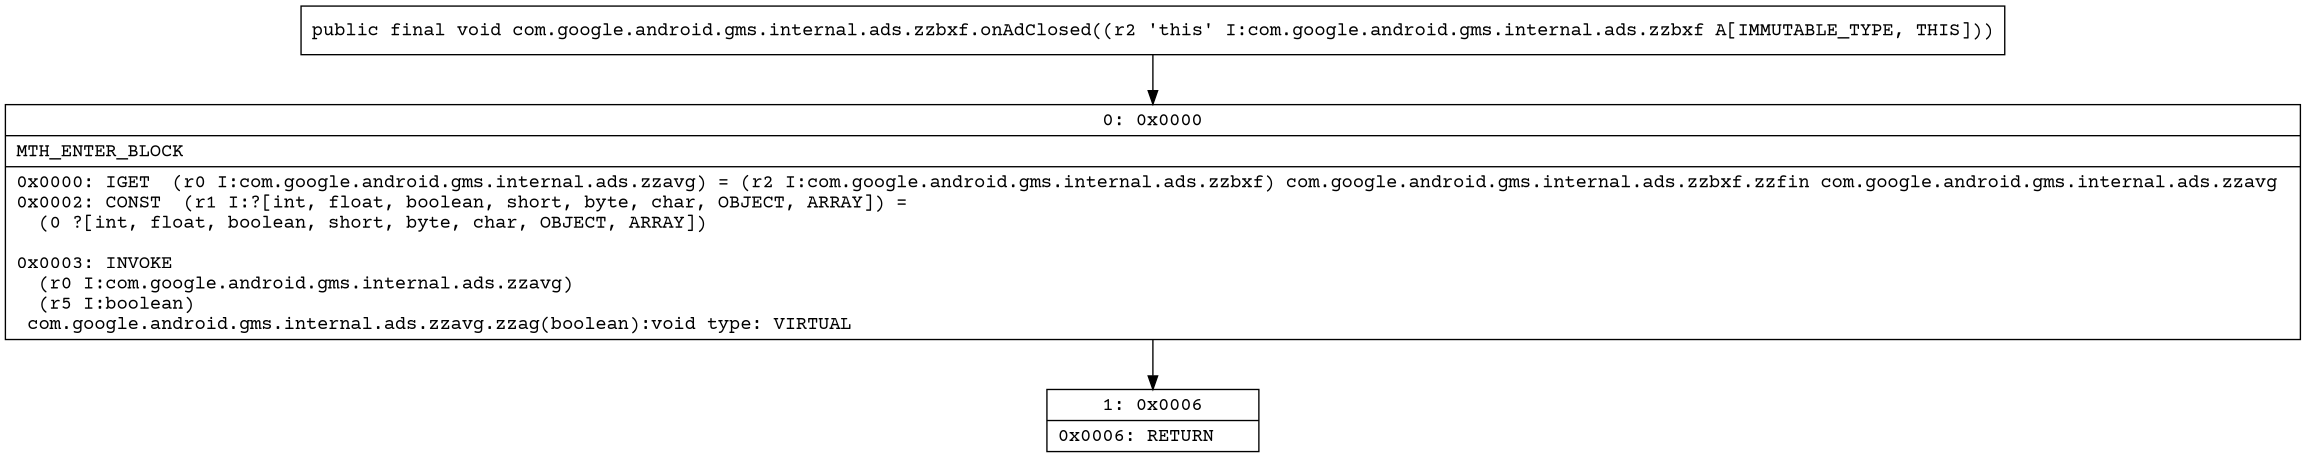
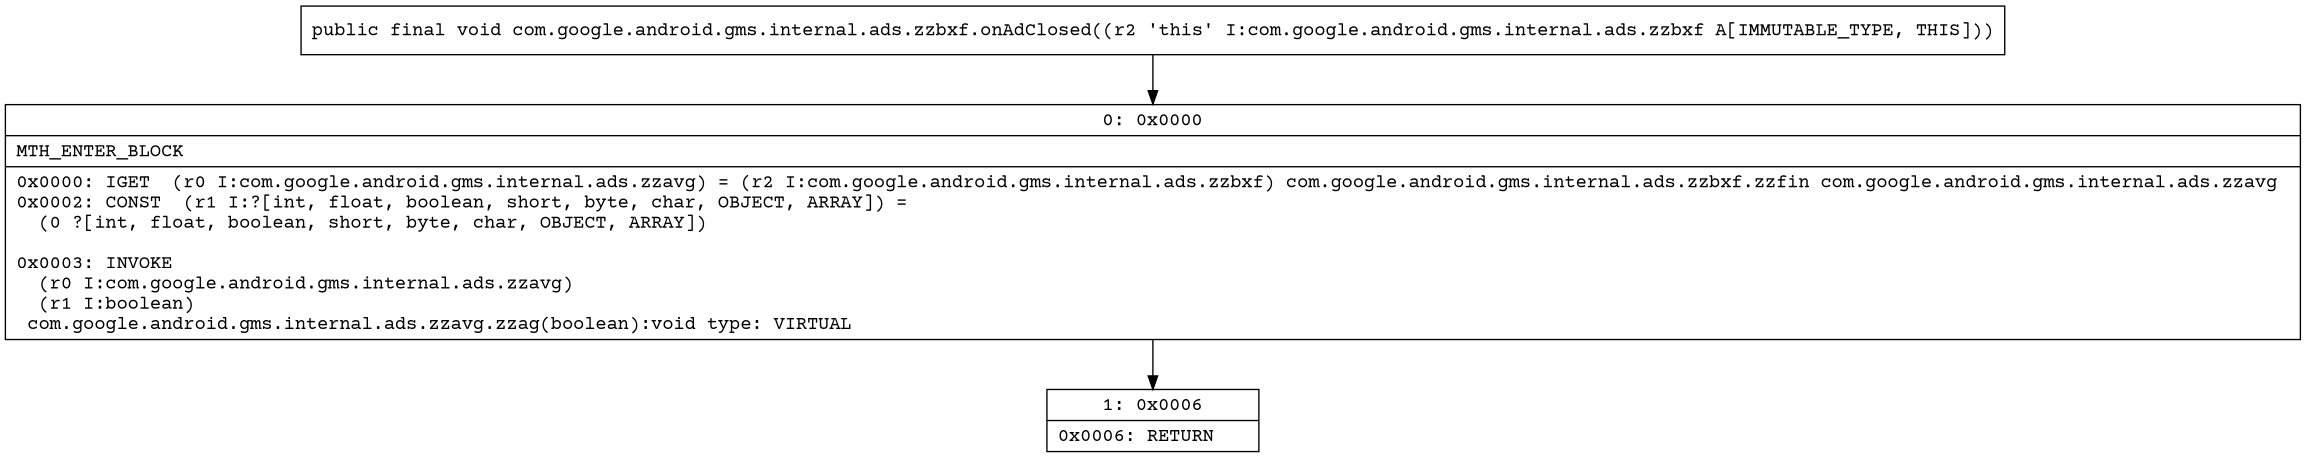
(106, 303) -> (106, 303)
